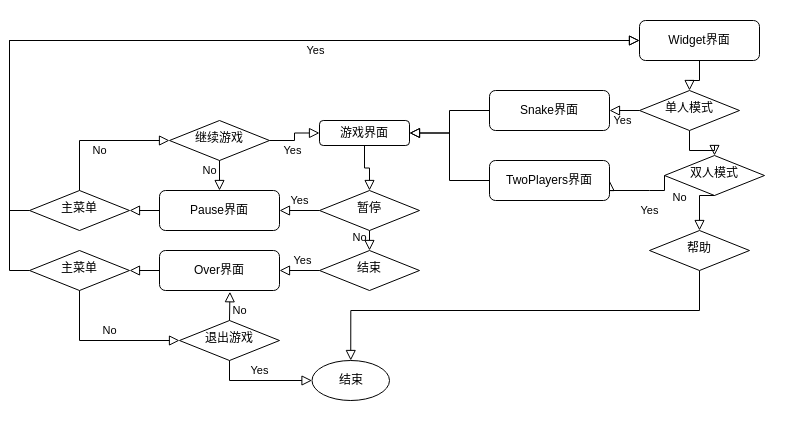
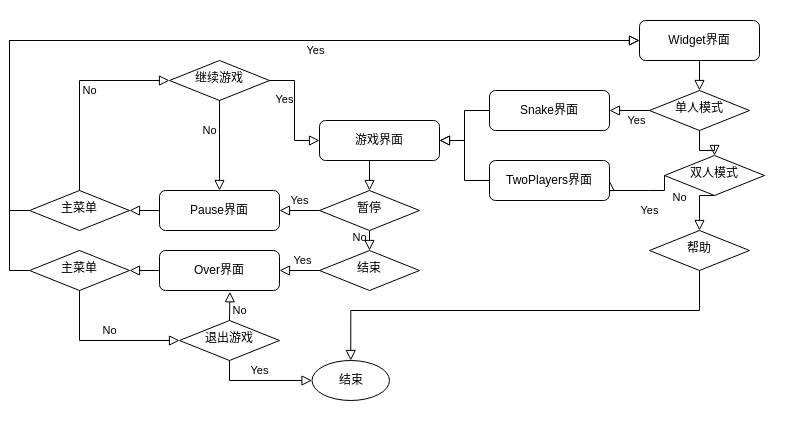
(690, 111) -> (700, 111)
(365, 133) -> (380, 141)
(220, 141) -> (220, 81)
